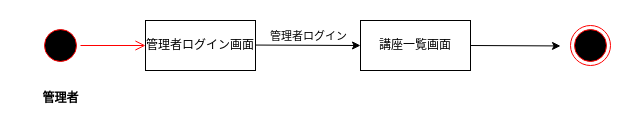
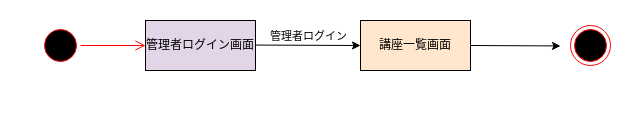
(201, 46) -> (201, 46)
(416, 46) -> (416, 46)
(61, 99) -> none
